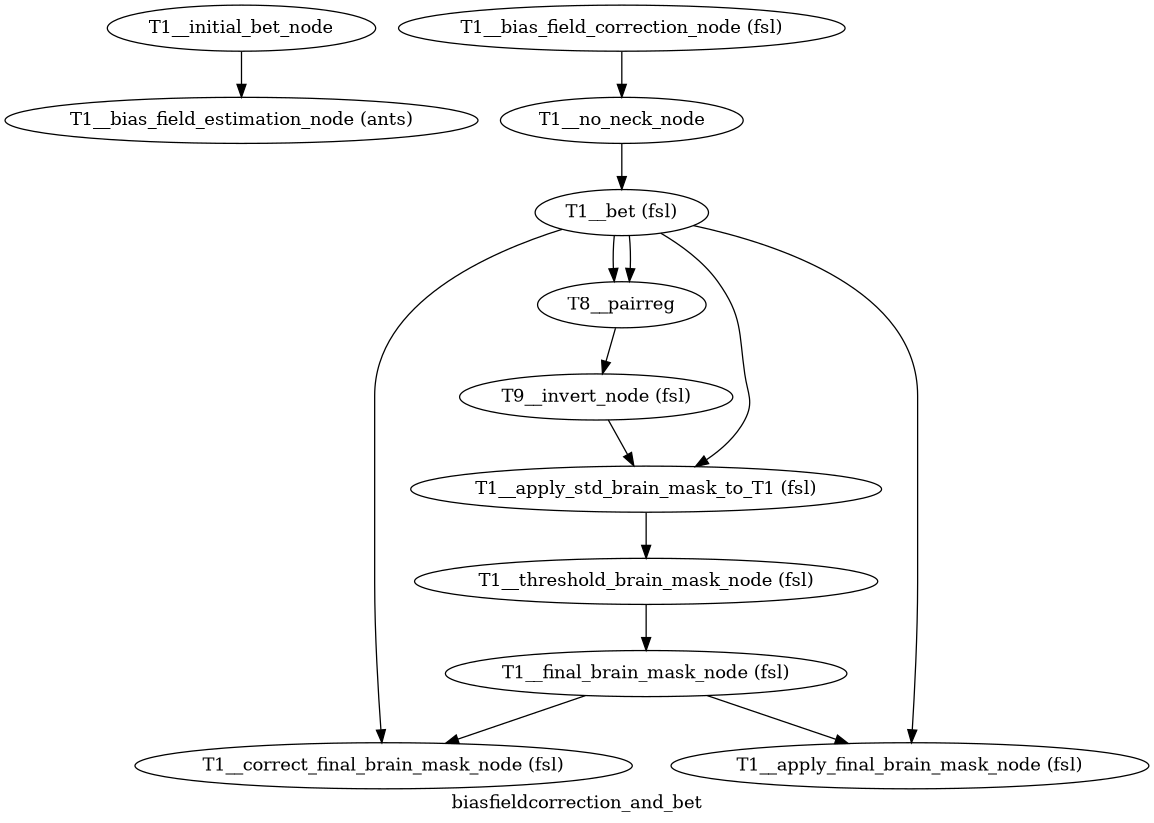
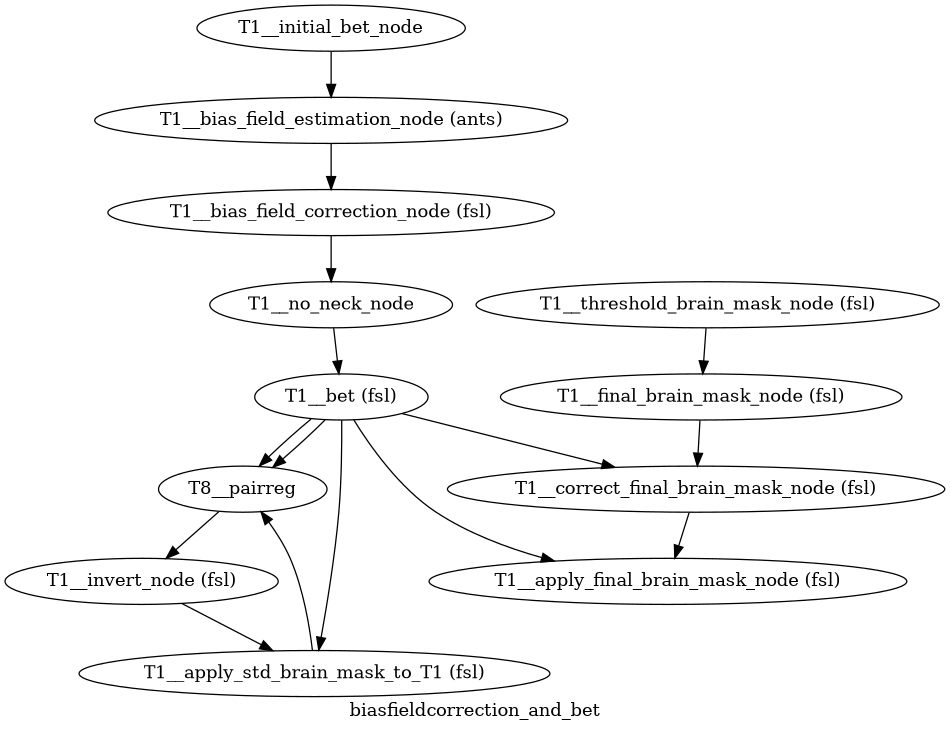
none -> (331, 160)
(596, 397) -> (142, 581)
(646, 529) -> (299, 583)
(772, 717) -> (684, 529)
